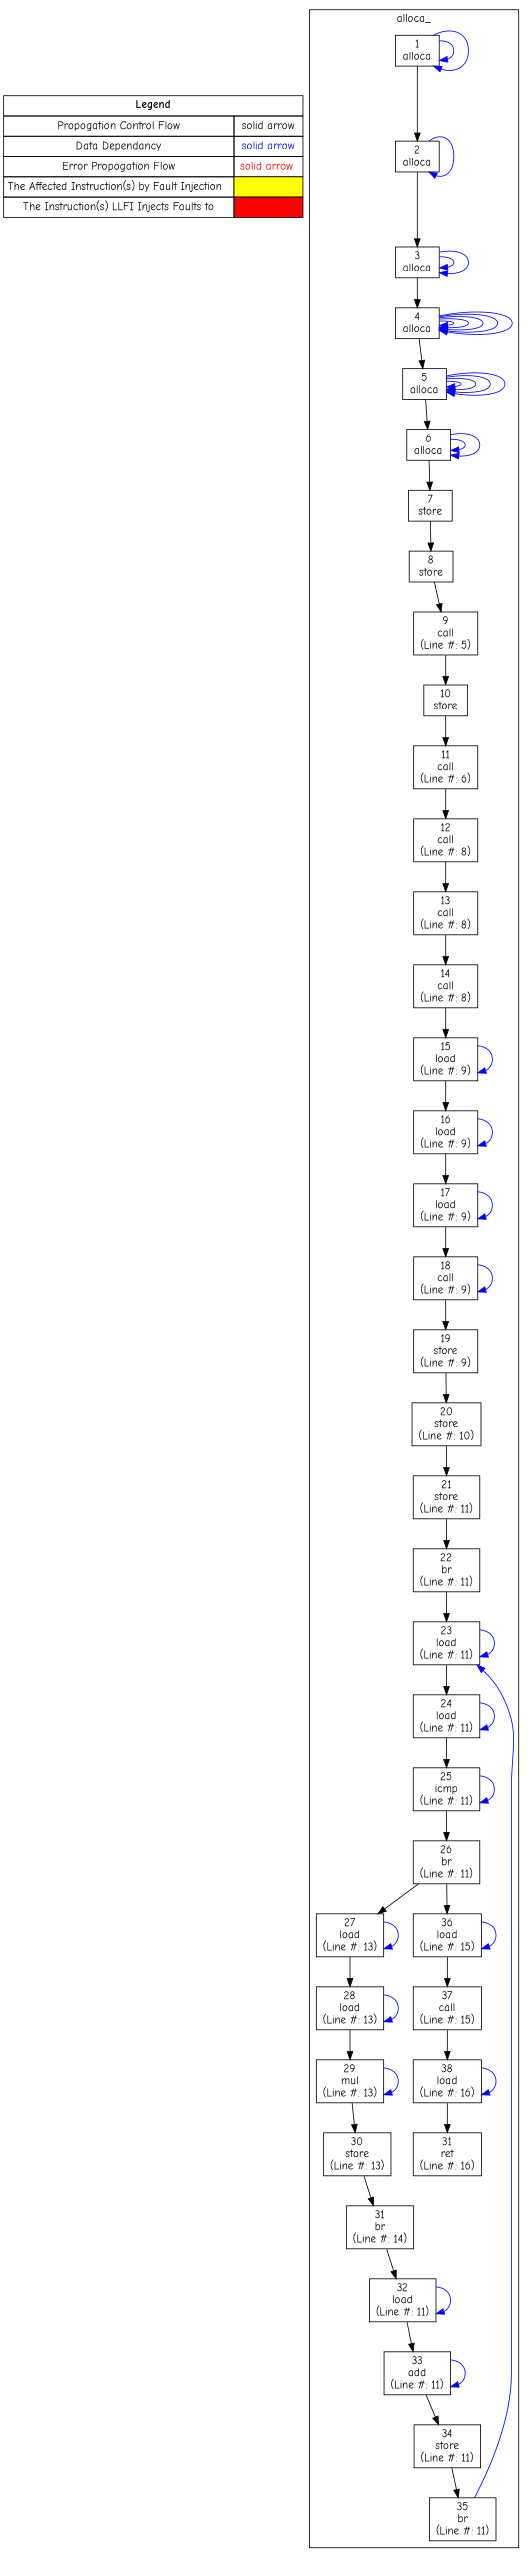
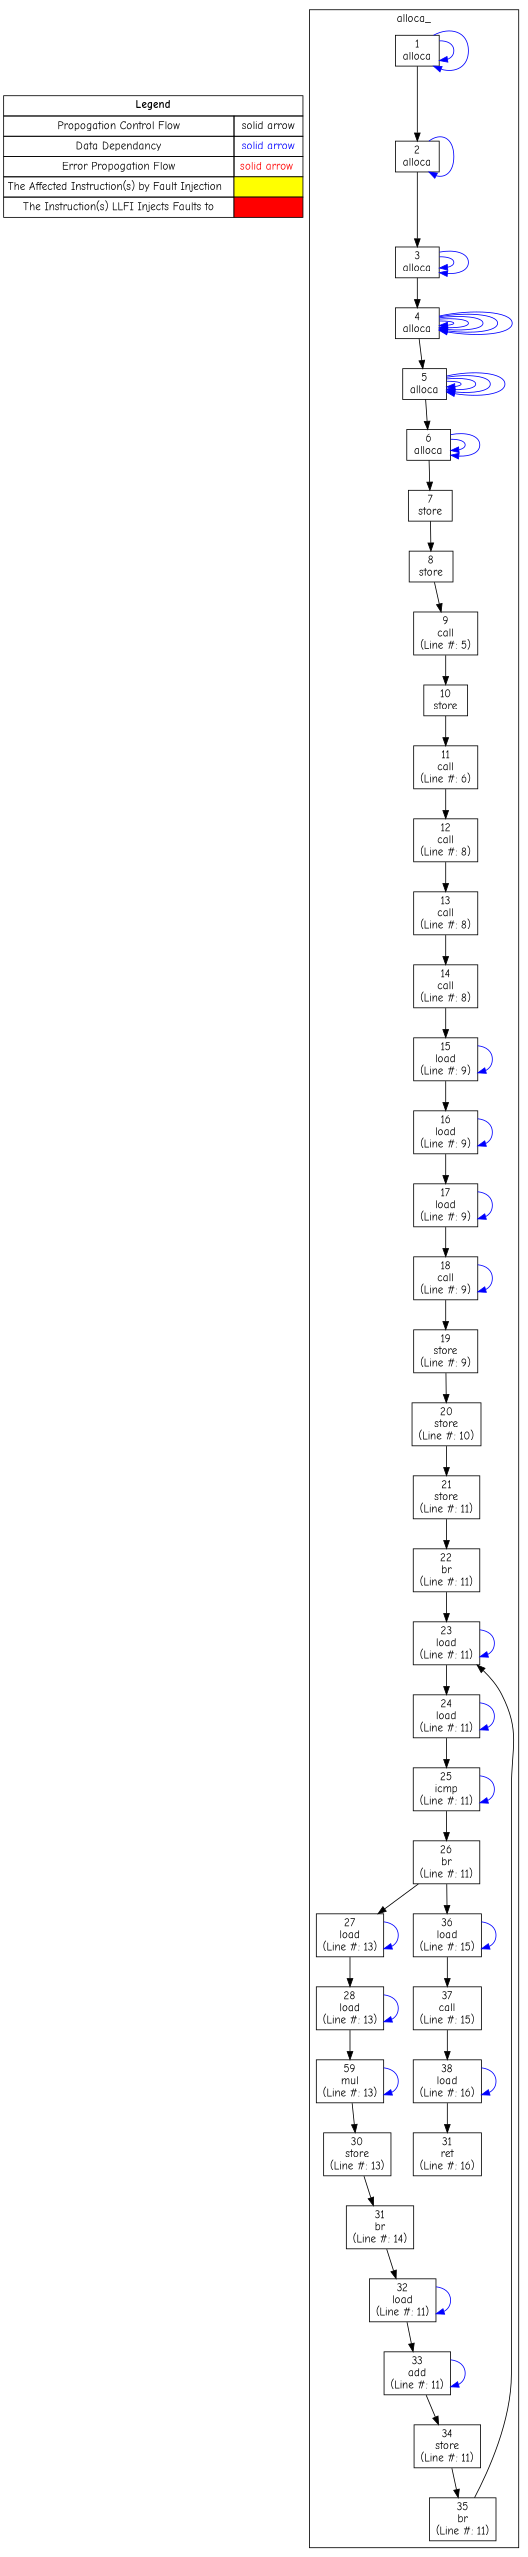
(350, 2081) -> (350, 2081)
(511, 2083) -> (511, 2083)
